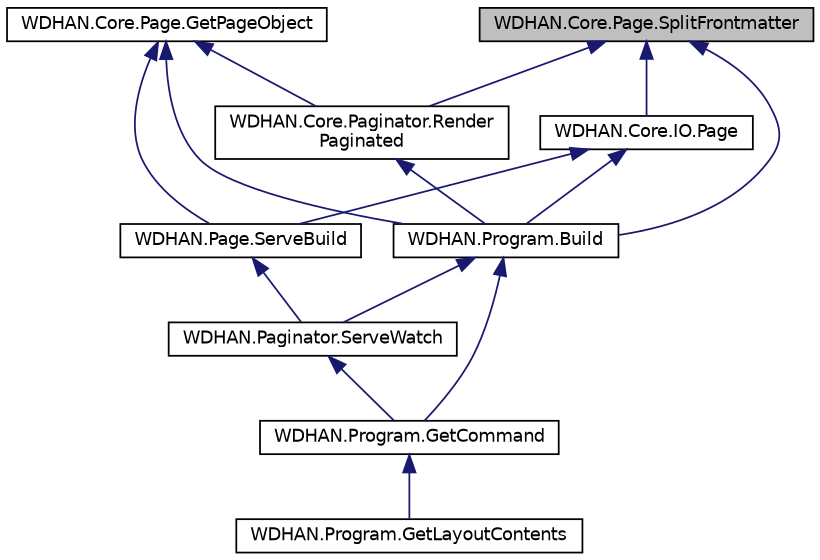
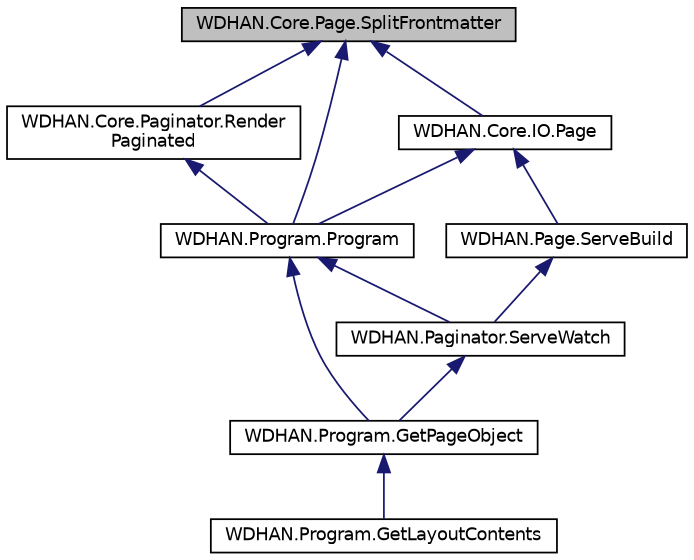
(167, 25) -> none
(506, 241) -> (287, 241)
(409, 437) -> (384, 437)
